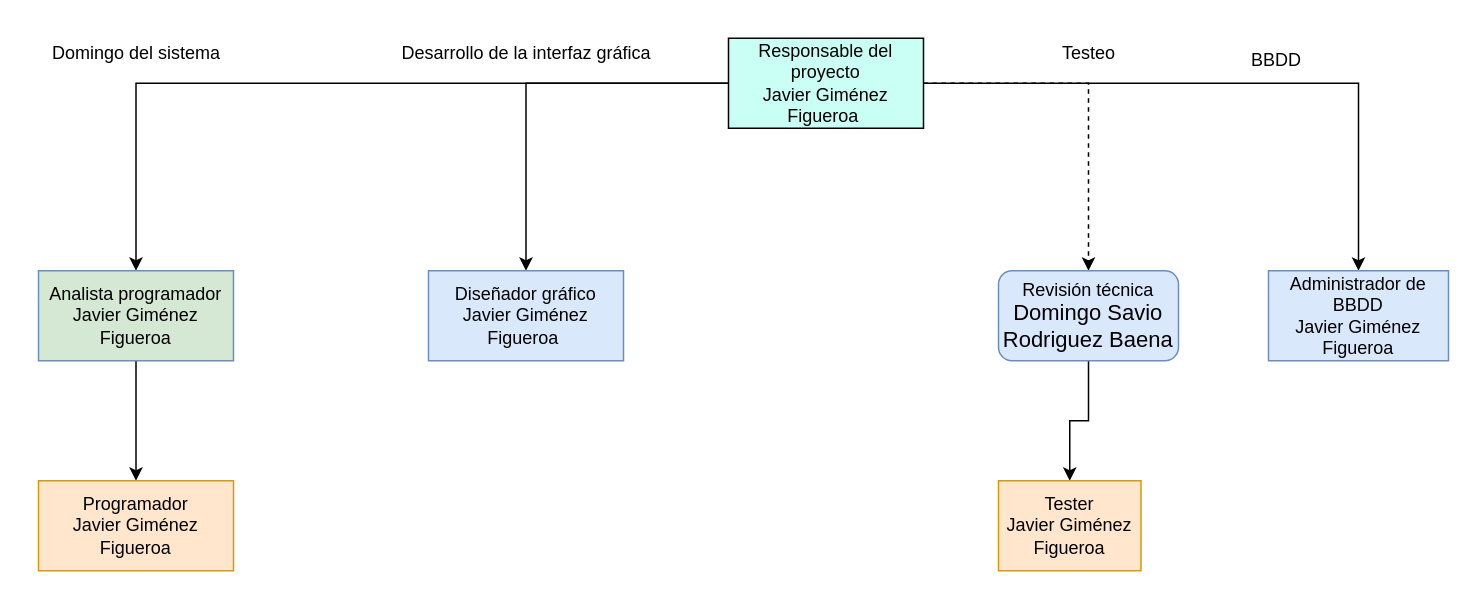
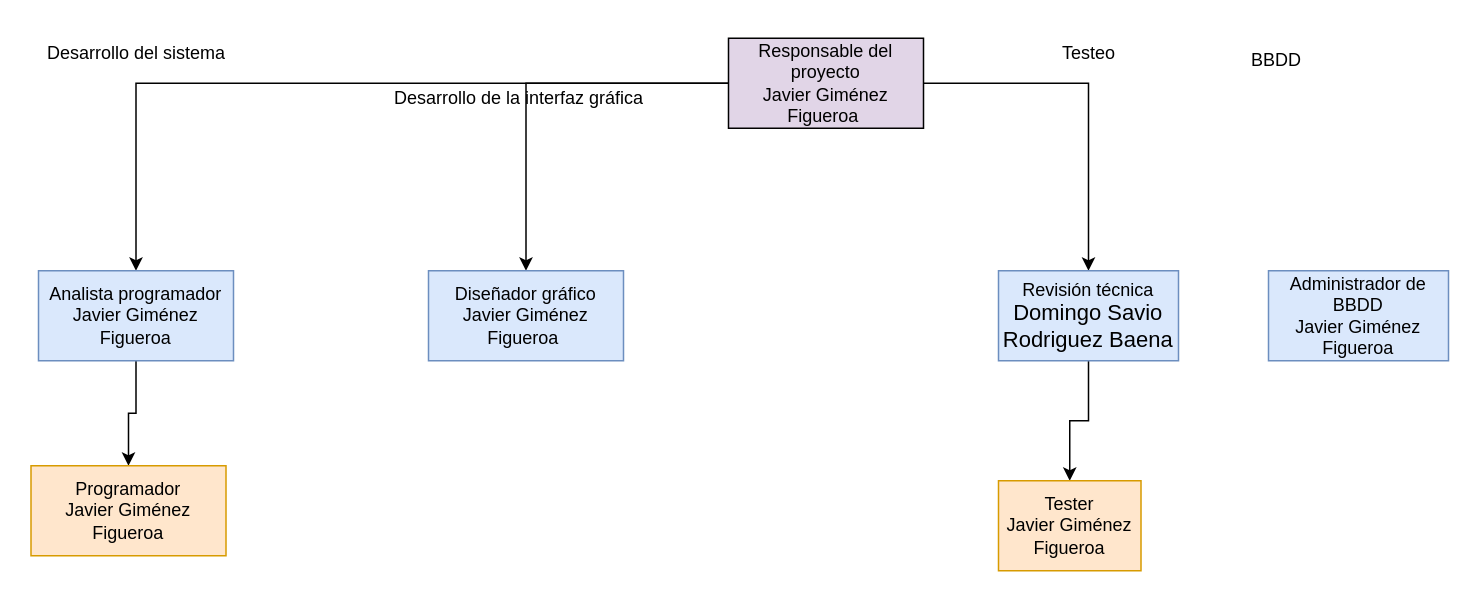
(137, 53) -> (137, 53)
(526, 53) -> (518, 98)
(826, 83) -> (826, 83)
(1313, 83) -> none
(1088, 174) -> (1088, 174)
(136, 316) -> (136, 316)
(1088, 316) -> (1088, 316)
(136, 526) -> (128, 511)
